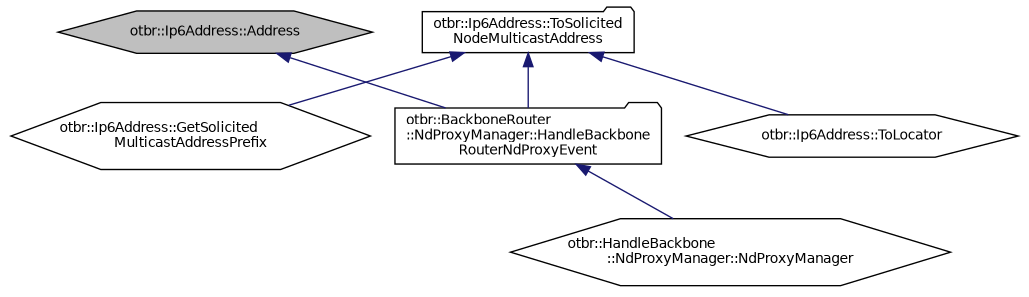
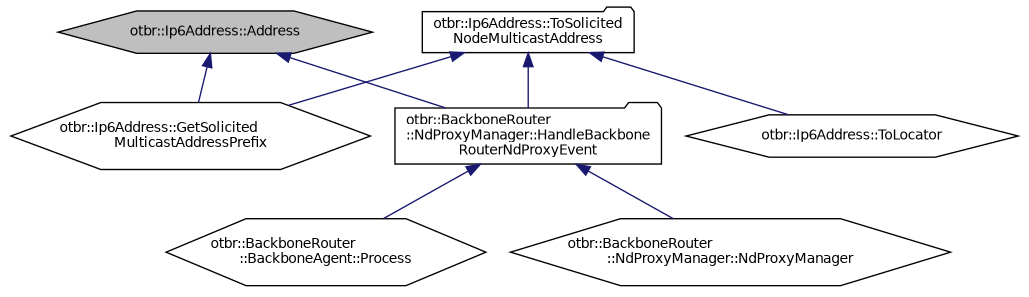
none -> (203, 85)
none -> (326, 252)
(730, 252) -> (730, 252)
